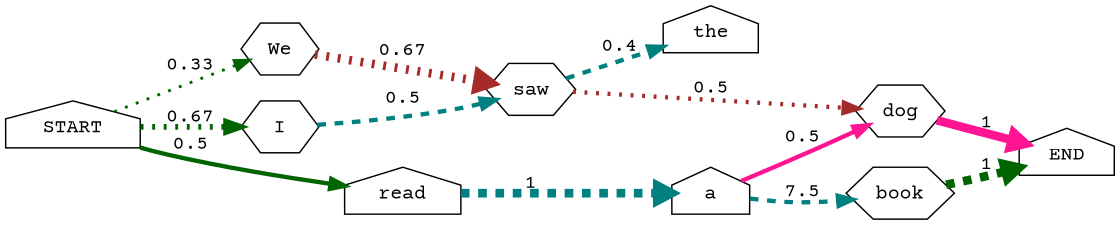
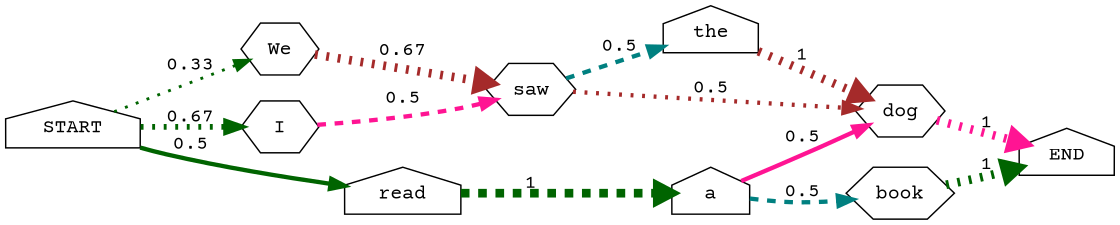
(619, 45) -> (619, 45)
none -> (806, 72)
(400, 117) -> (400, 117)
(974, 130) -> (974, 130)
(976, 179) -> (976, 179)
(802, 191) -> (802, 191)
(559, 193) -> (559, 193)
